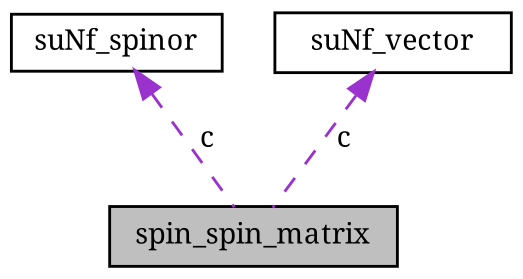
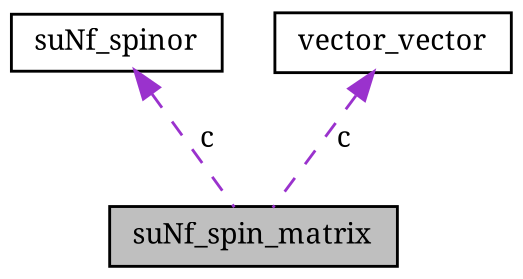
(393, 43) -> (393, 43)
(254, 236) -> (254, 236)
